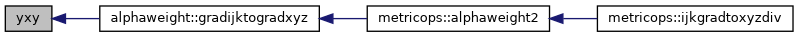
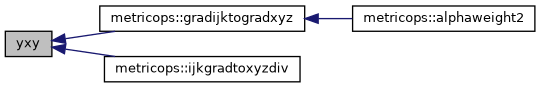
(210, 19) -> (202, 19)
(580, 19) -> (90, 53)
